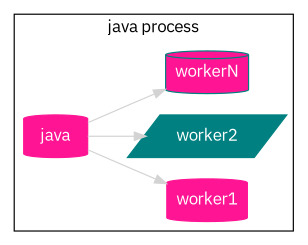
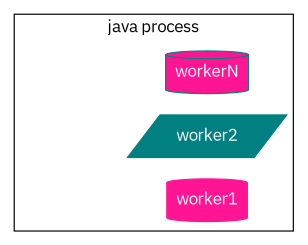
(56, 136) -> none
